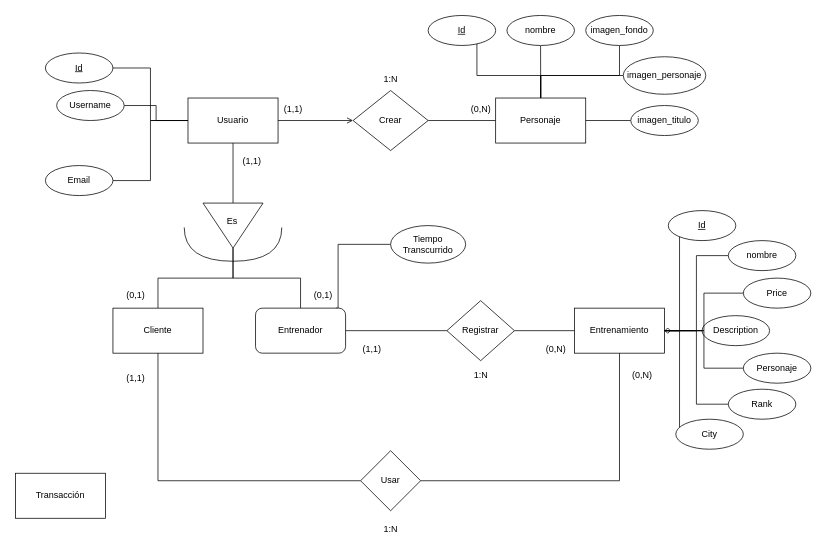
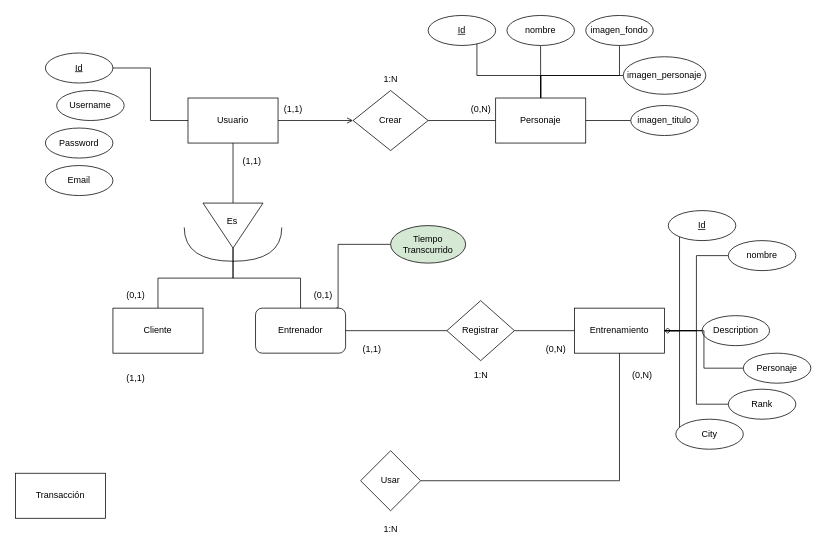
(147, 105) -> none
none -> (79, 143)
(150, 170) -> none
(428, 244) -> (428, 244)
(706, 293) -> none
(777, 293) -> none
(196, 480) -> none
